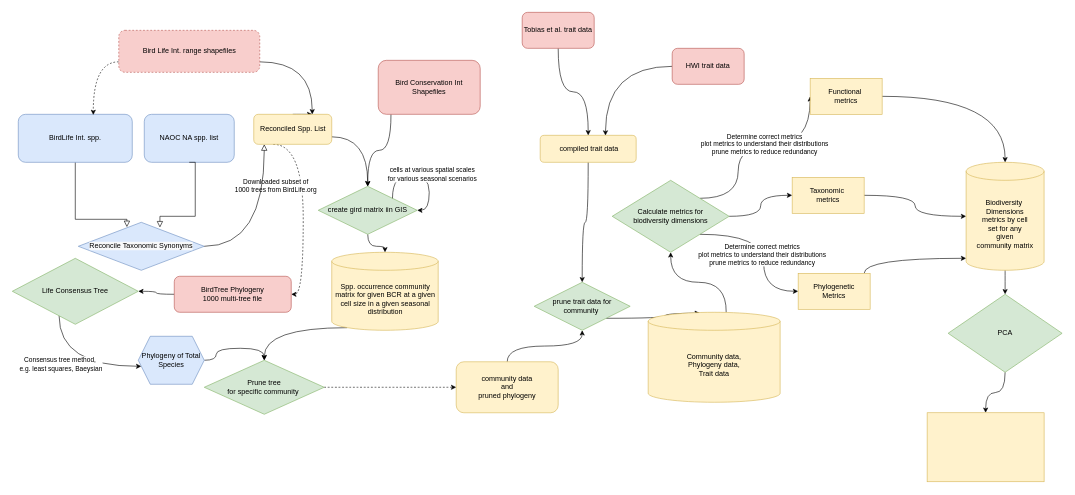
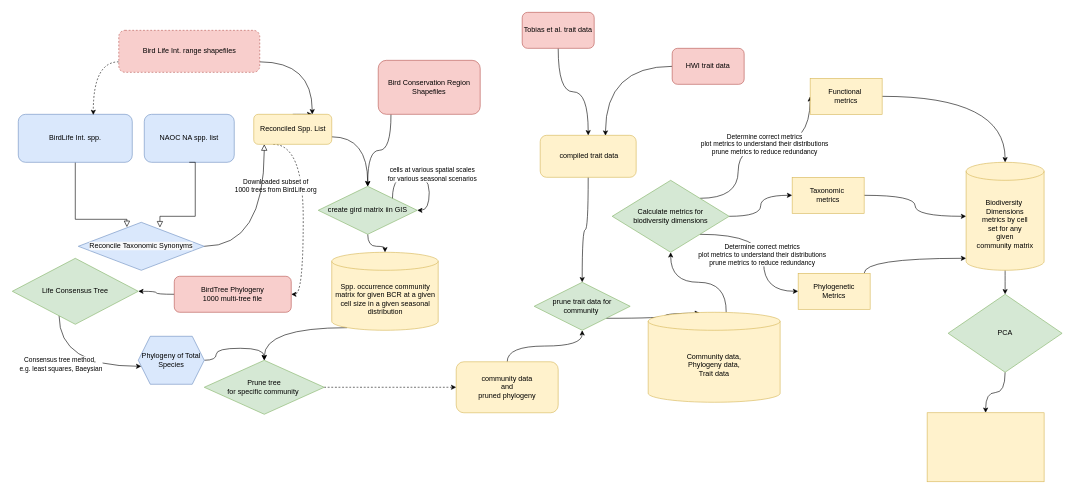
(429, 87) -> (429, 87)
(588, 149) -> (588, 156)
